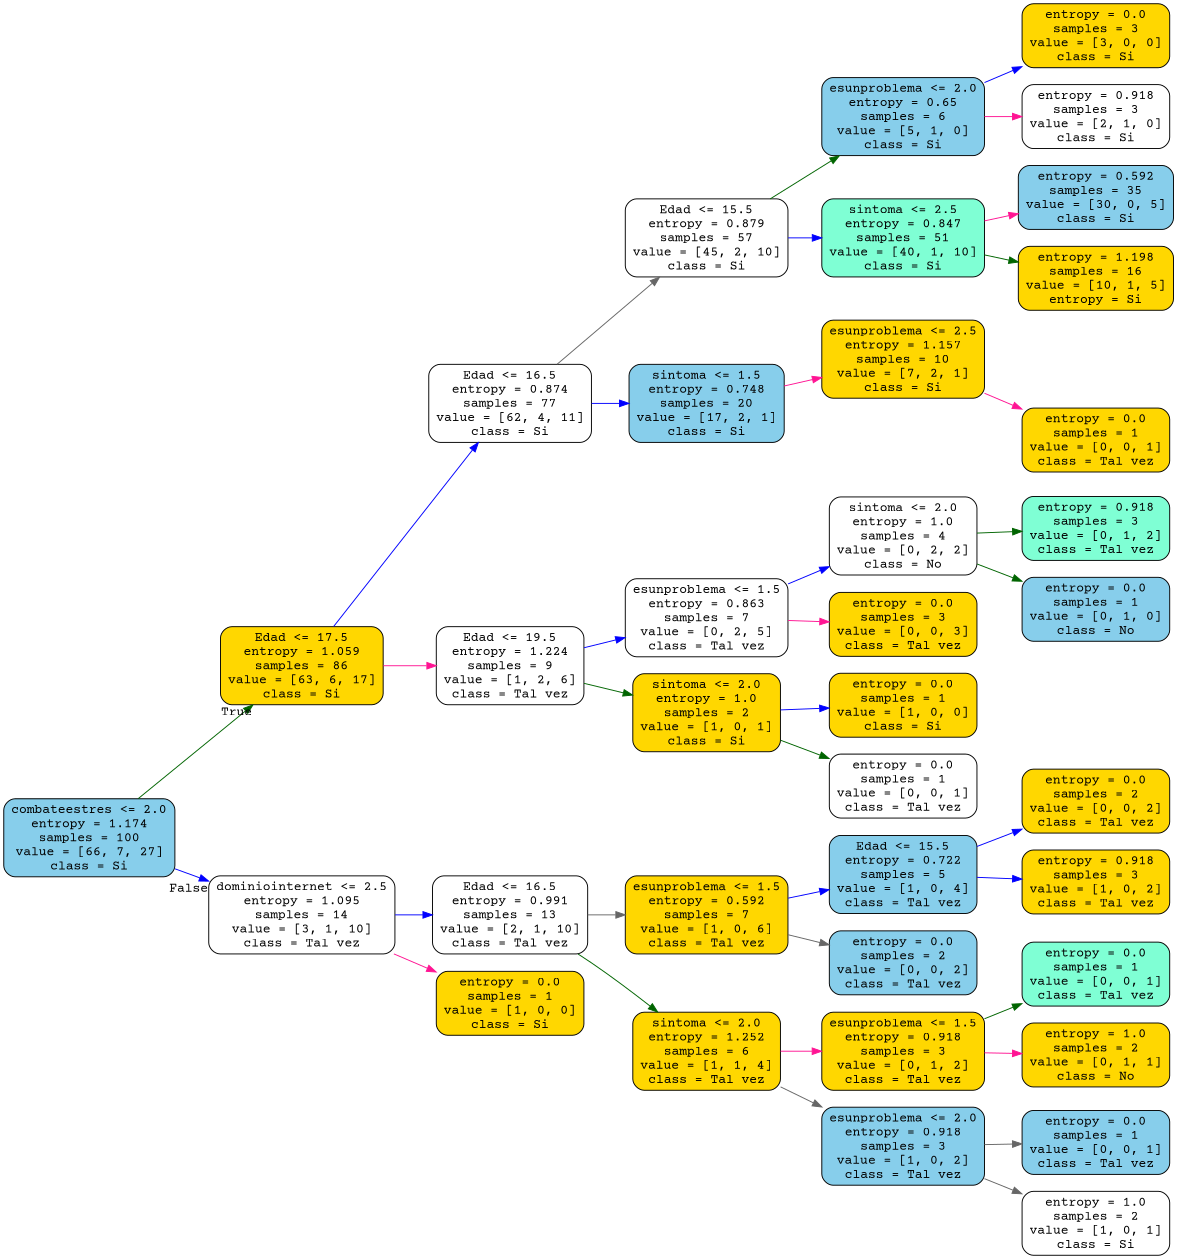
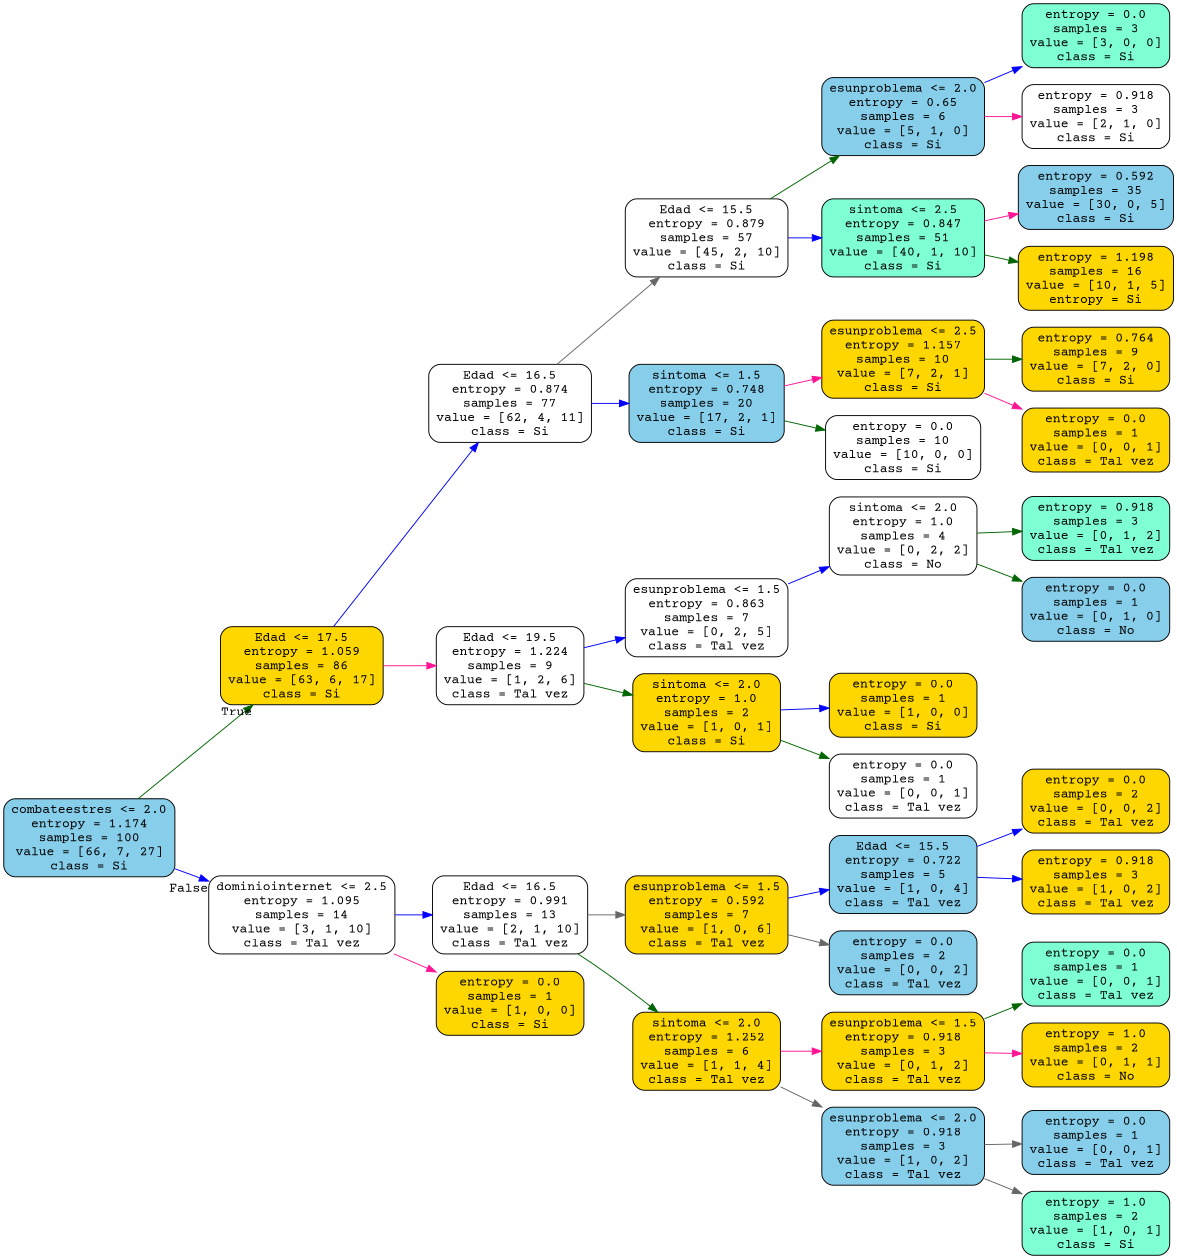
(1096, 36) -> (1096, 36)
none -> (1096, 359)
none -> (903, 448)
(903, 624) -> none
(1096, 1223) -> (1096, 1223)
